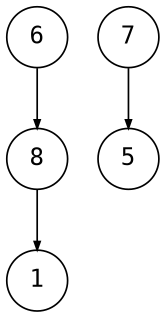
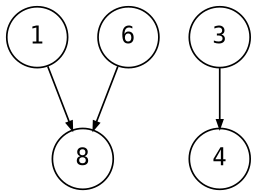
(128, 37) -> (220, 37)
(128, 159) -> (220, 159)
(37, 216) -> (59, 94)
